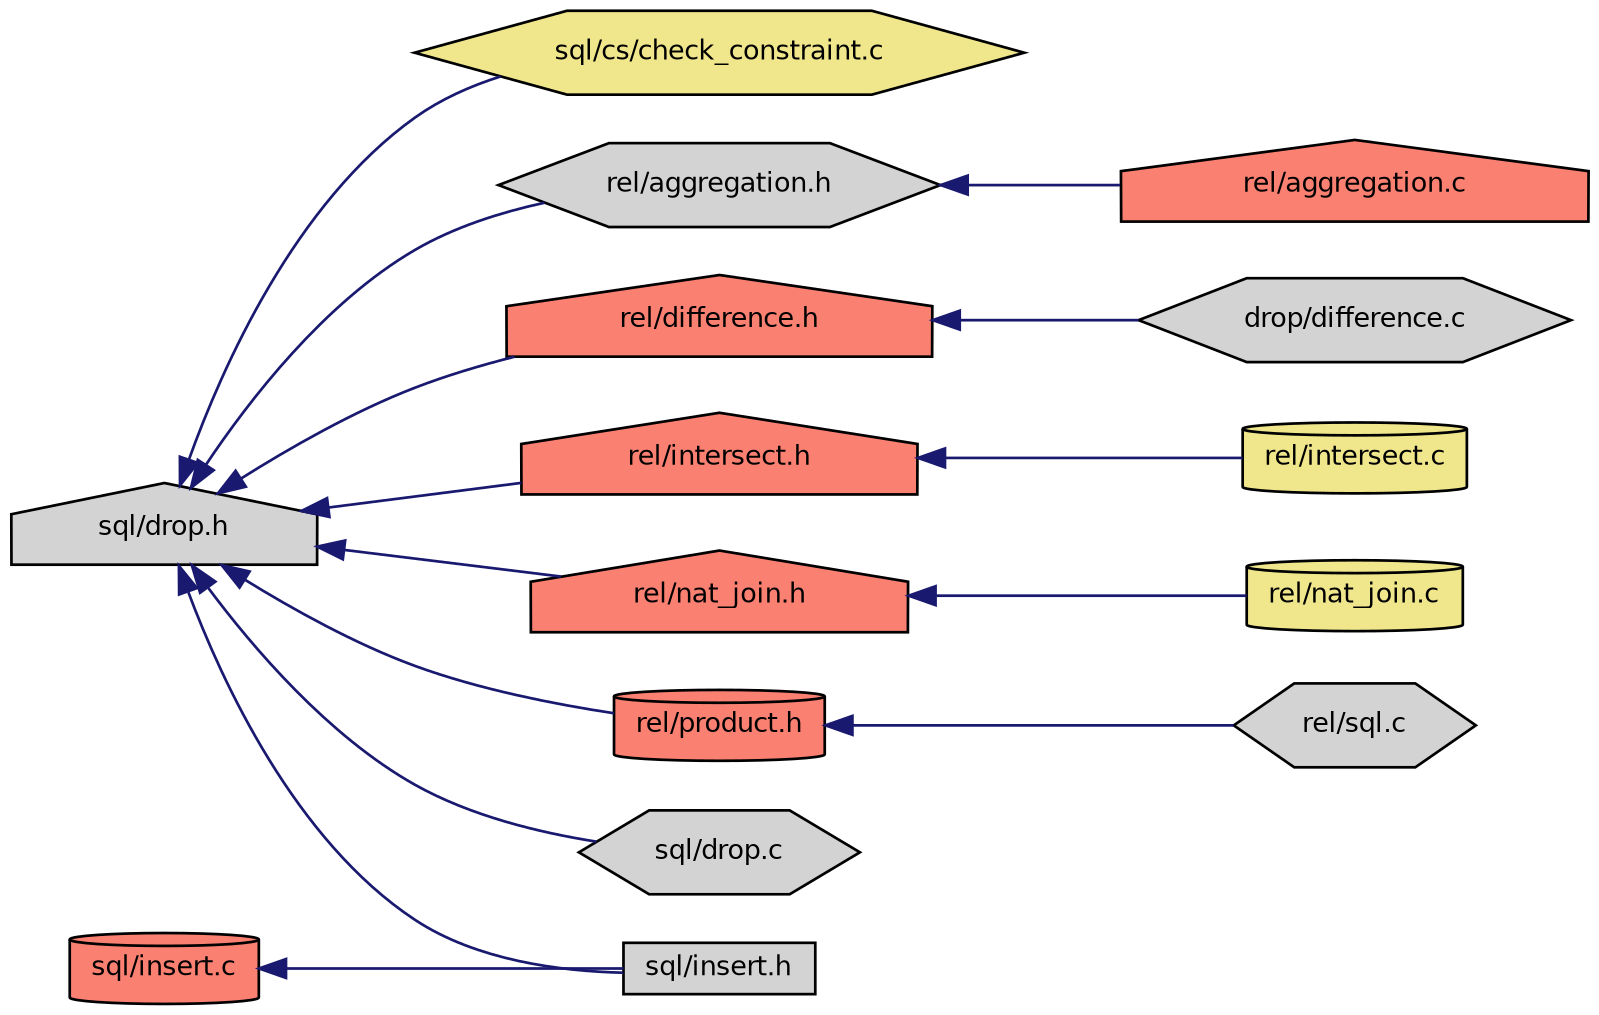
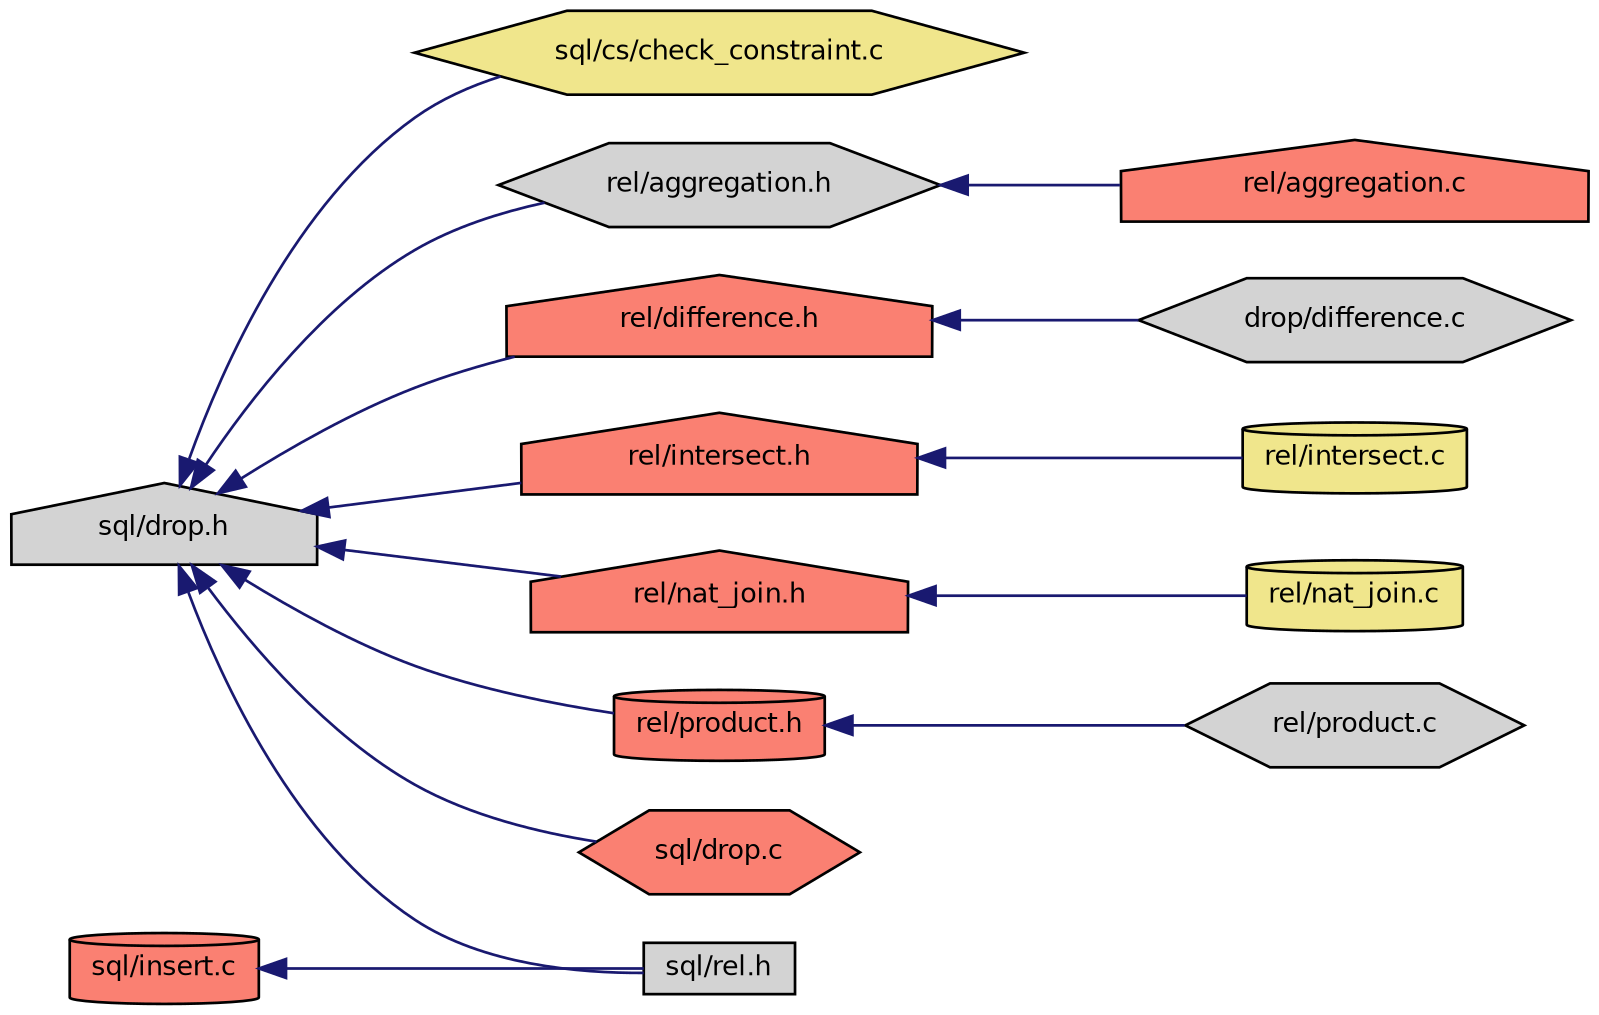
(1355, 725) -> (1355, 725)
(719, 852) -> (719, 852)
(719, 968) -> (719, 968)
